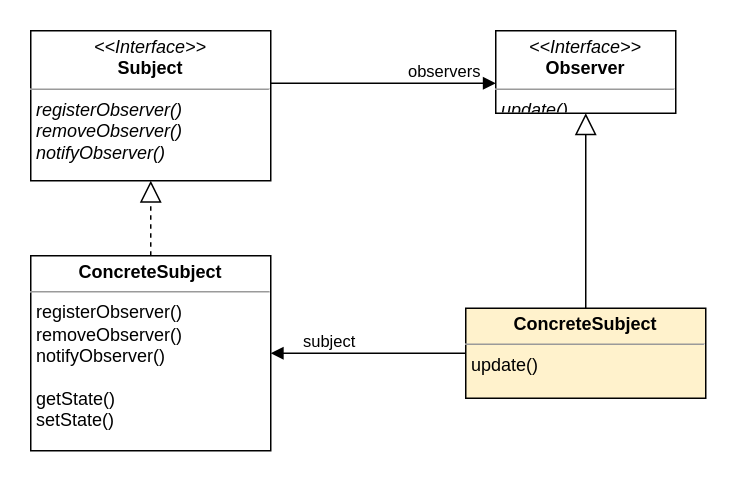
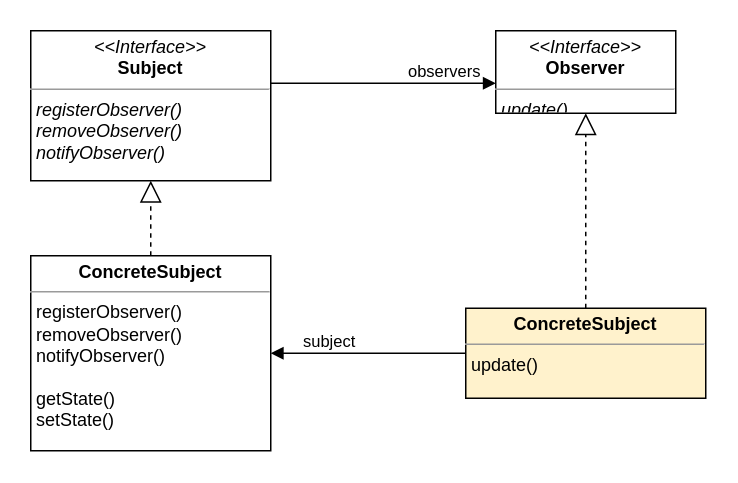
(586, 221) -> (586, 221)
